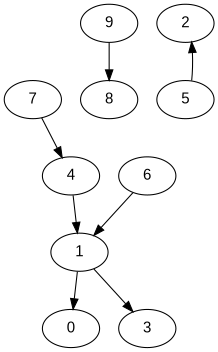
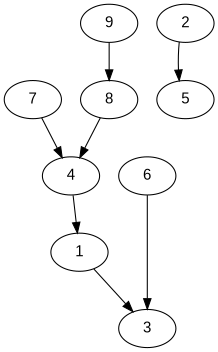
(193, 67) -> (178, 56)
none -> (93, 133)
(117, 210) -> (147, 247)
(71, 329) -> none
